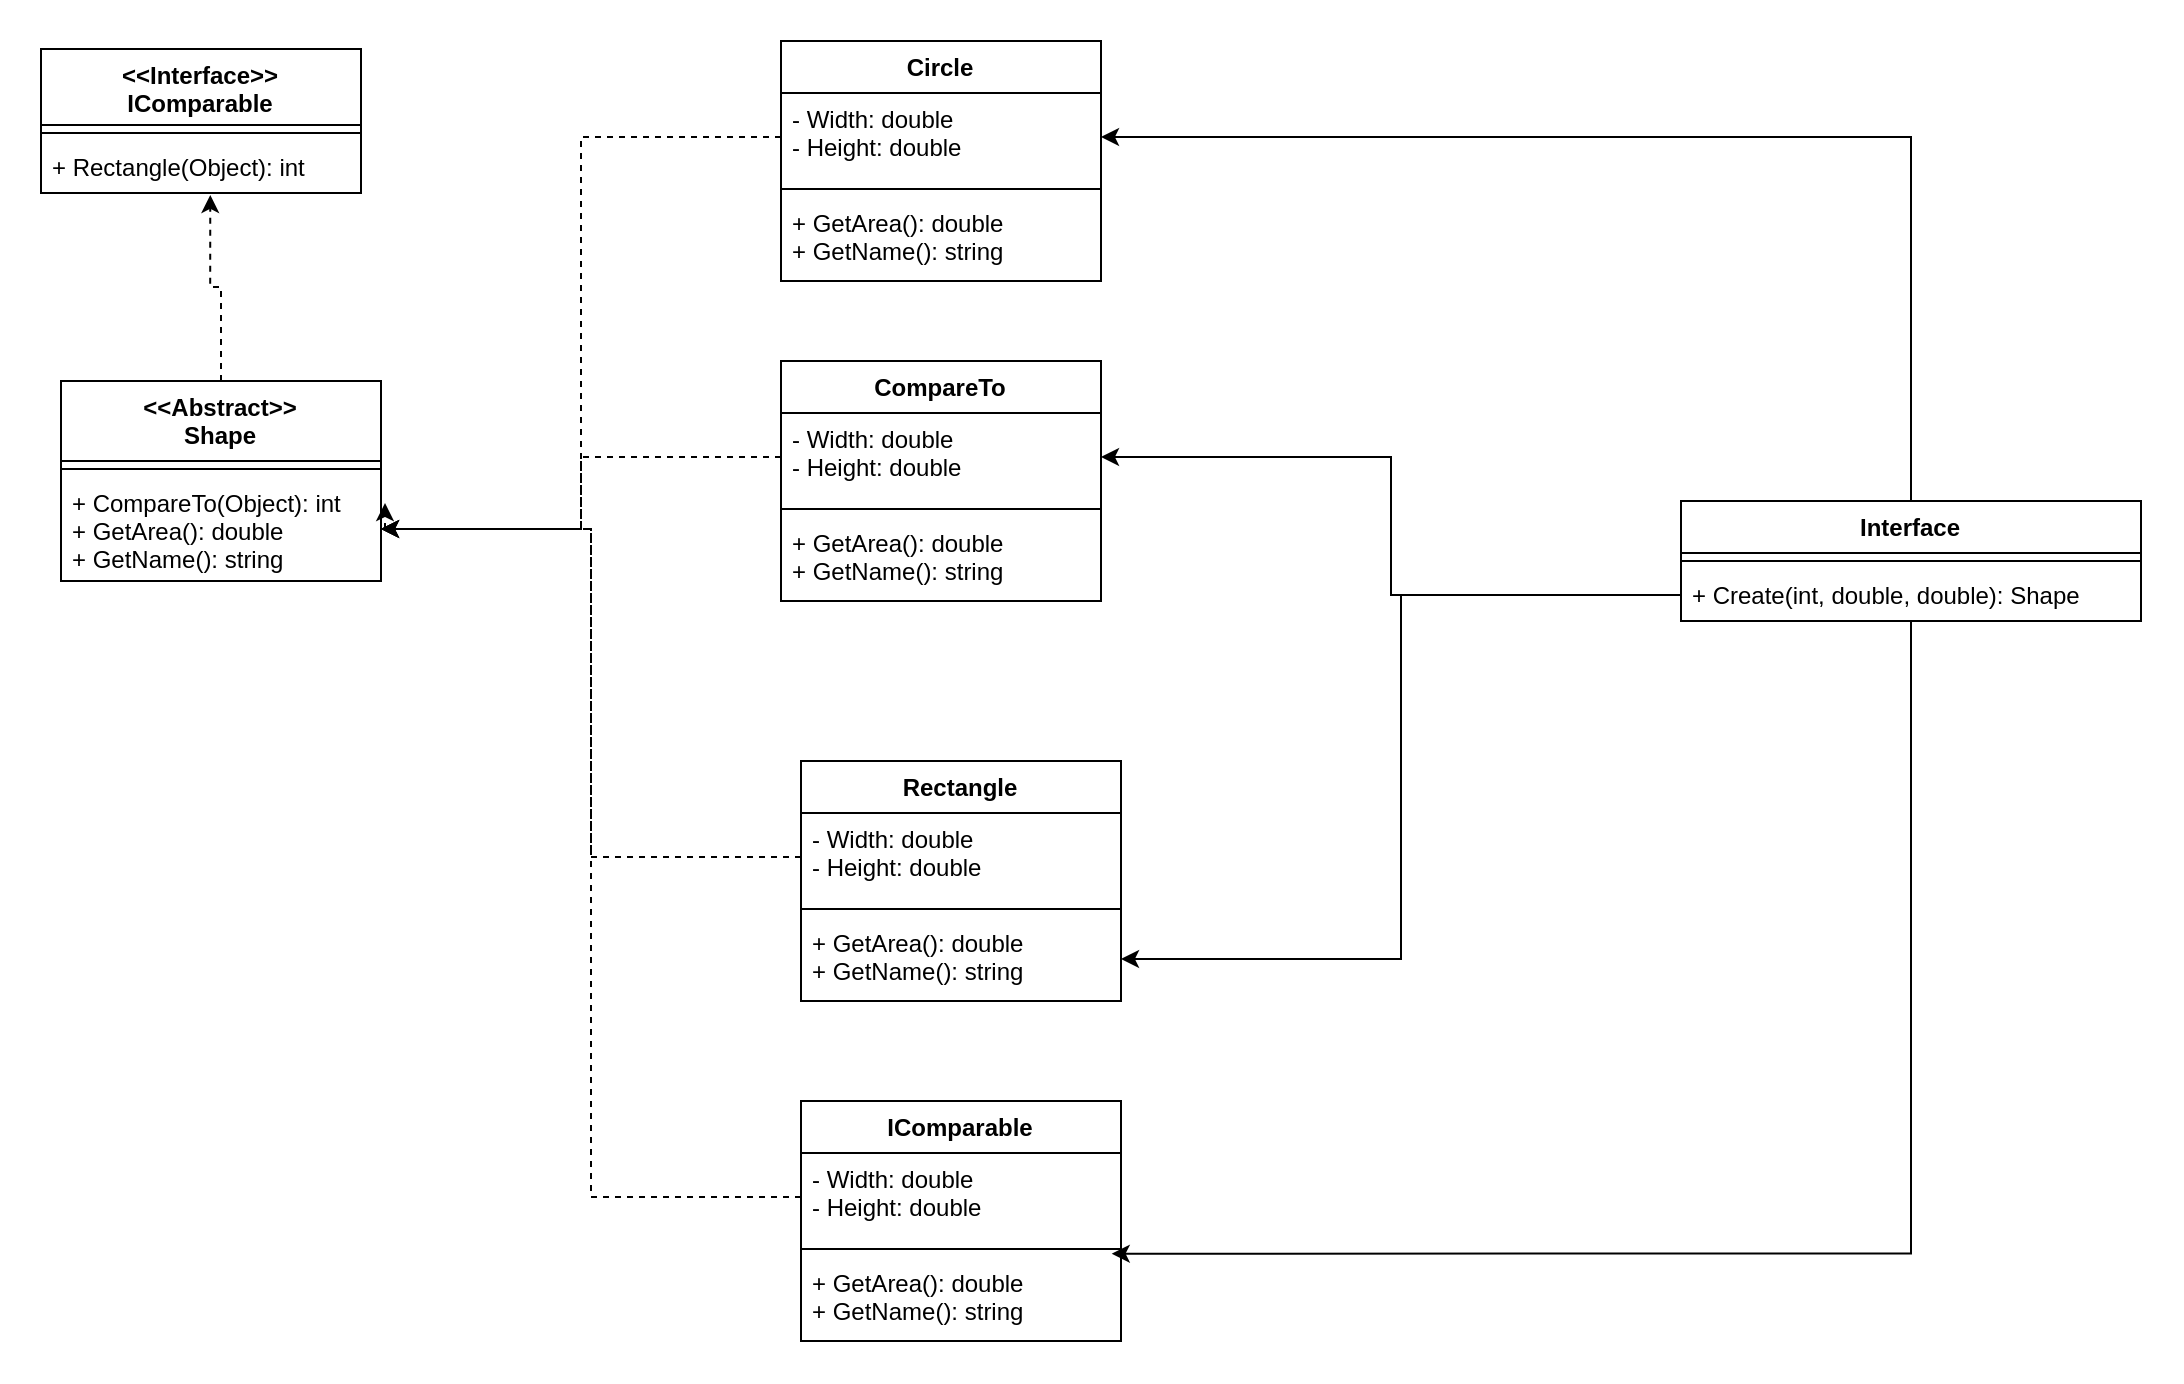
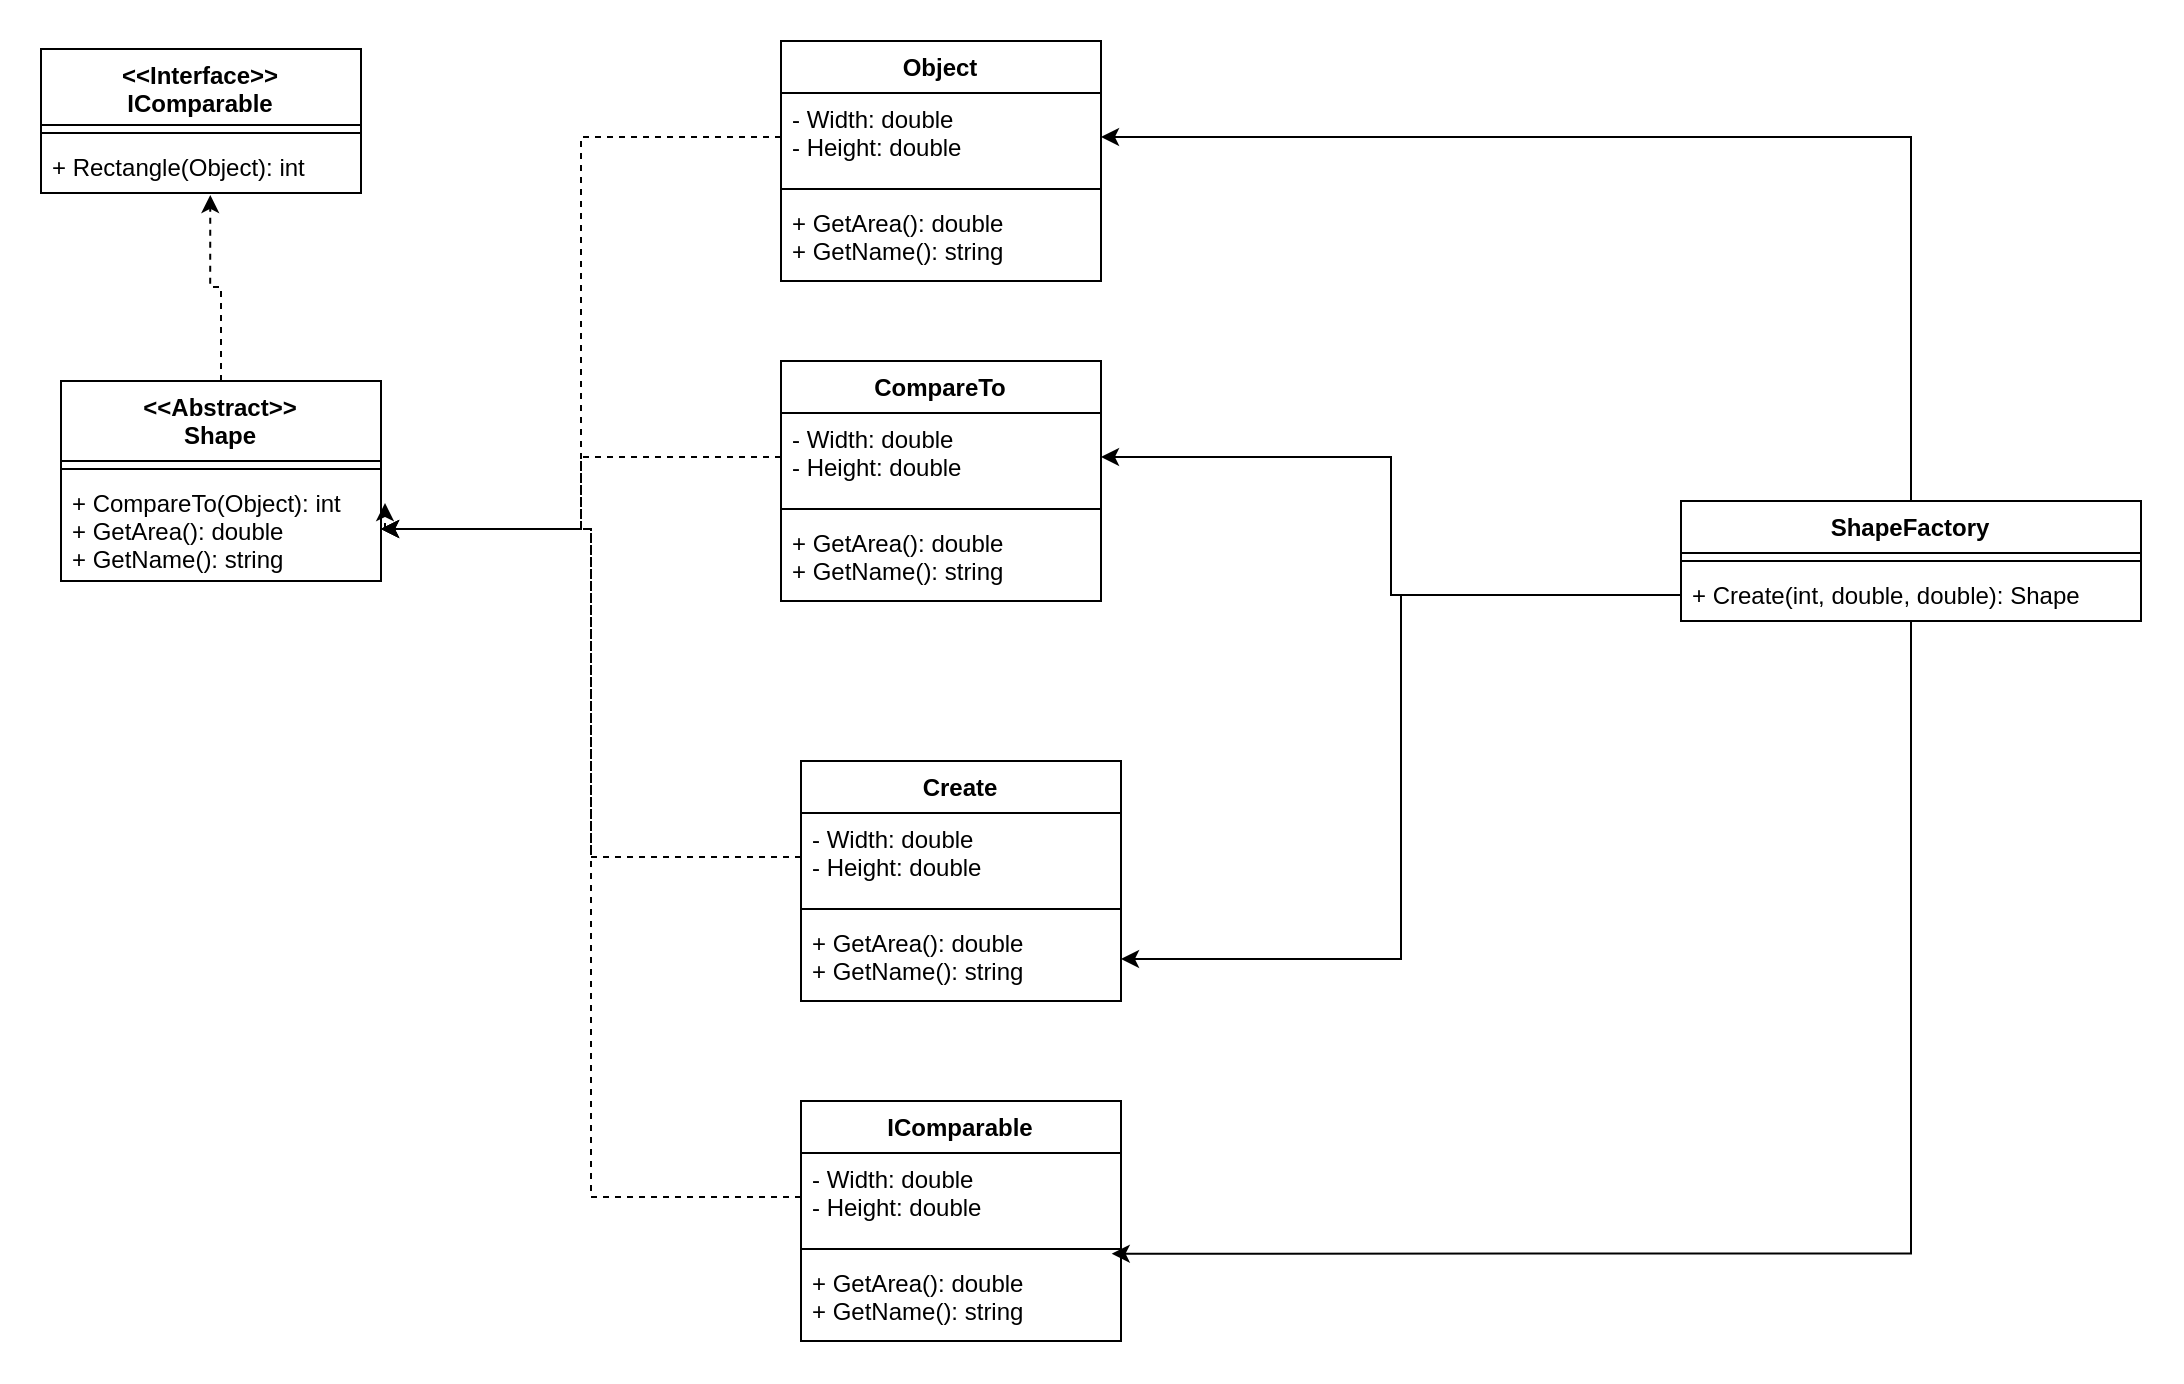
(940, 68) -> (940, 68)
(1910, 528) -> (1910, 528)
(960, 788) -> (960, 788)
